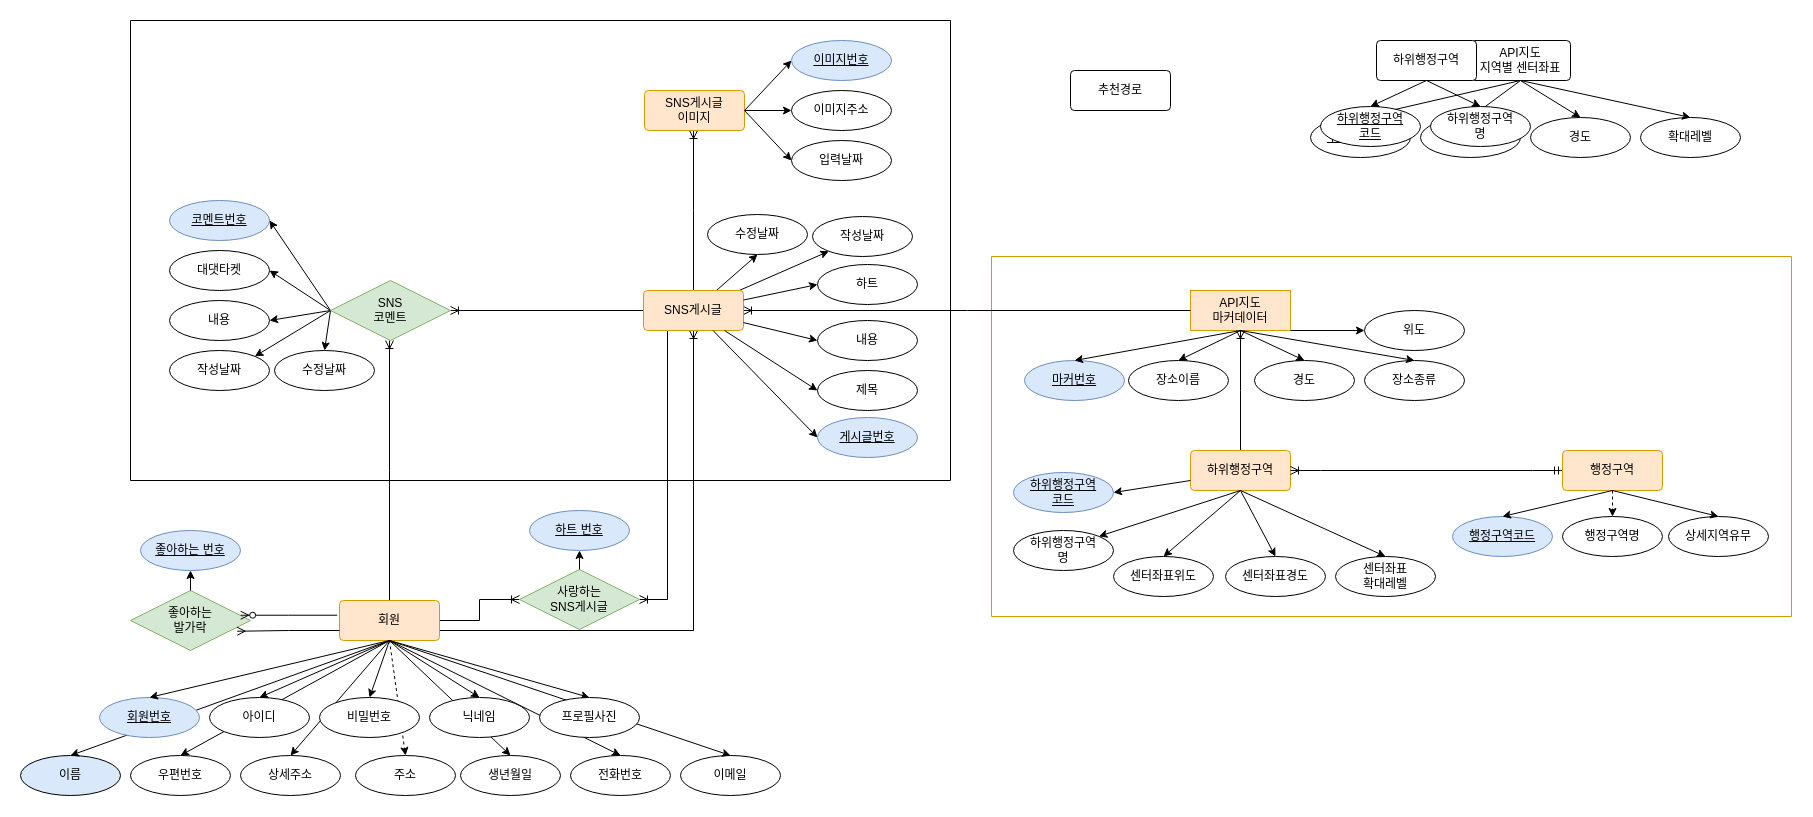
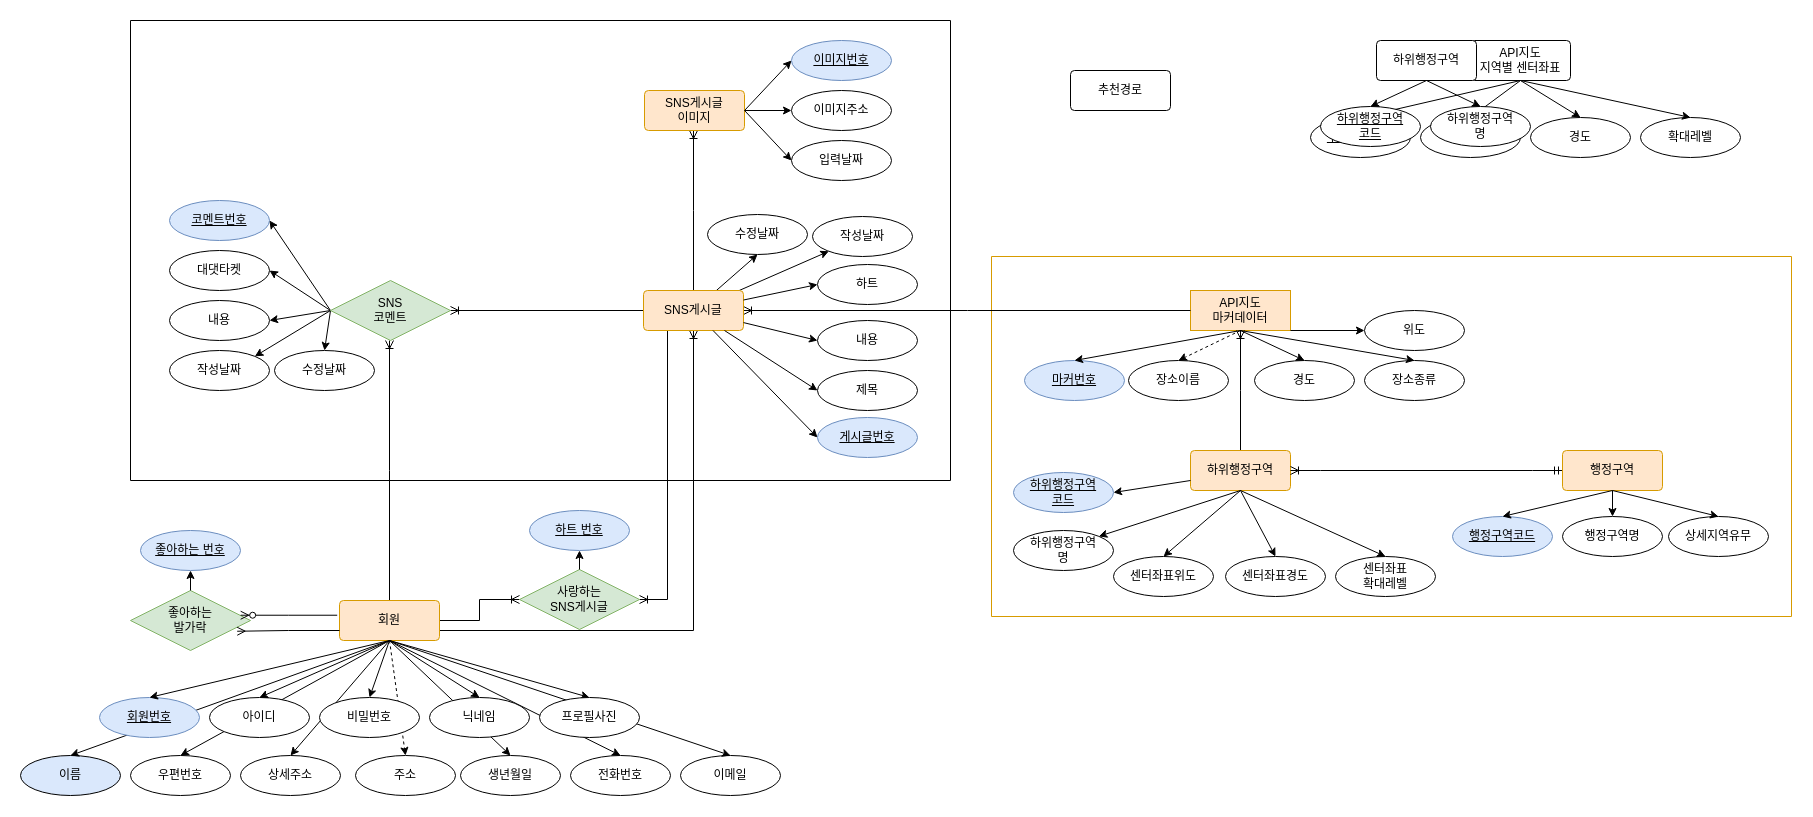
(1211, 345) -> (1211, 345)
(1613, 501) -> (1613, 501)
